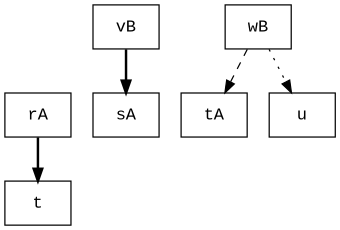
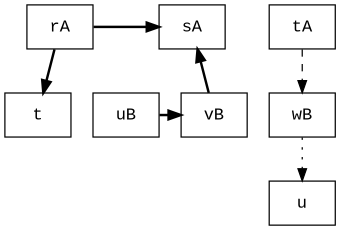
none -> (120, 27)
(239, 65) -> (302, 65)
none -> (126, 115)
